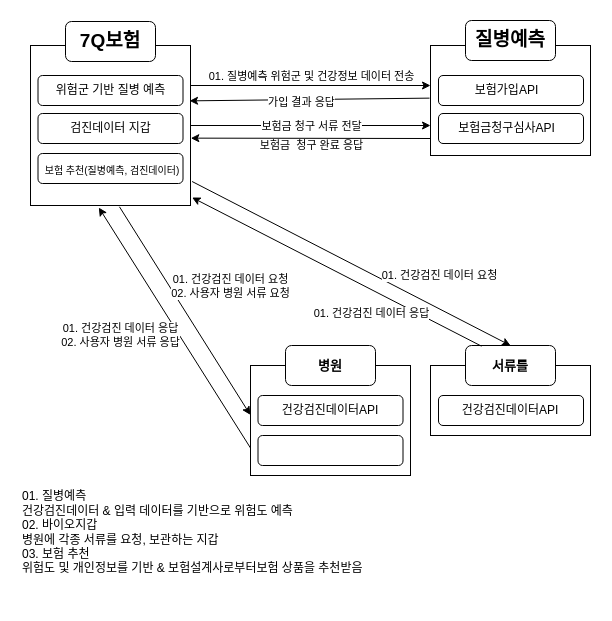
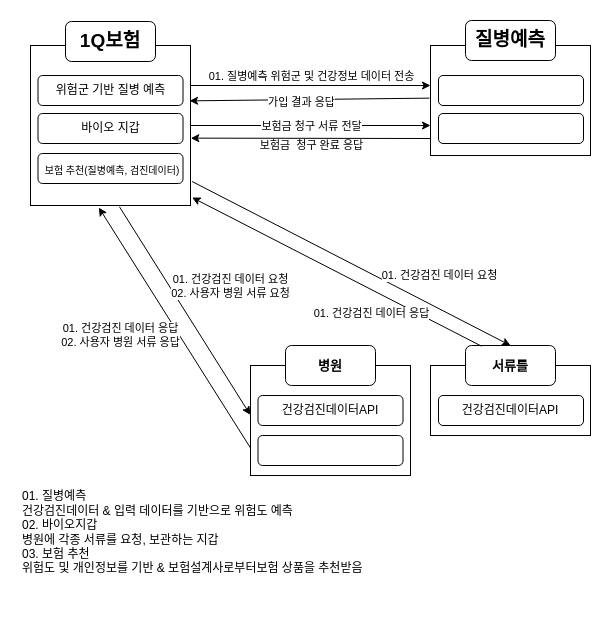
(111, 42) -> (111, 42)
(507, 91) -> none
(111, 129) -> (111, 129)
(507, 129) -> none
